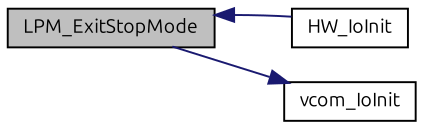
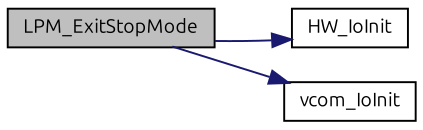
(263, 15) -> (243, 41)
